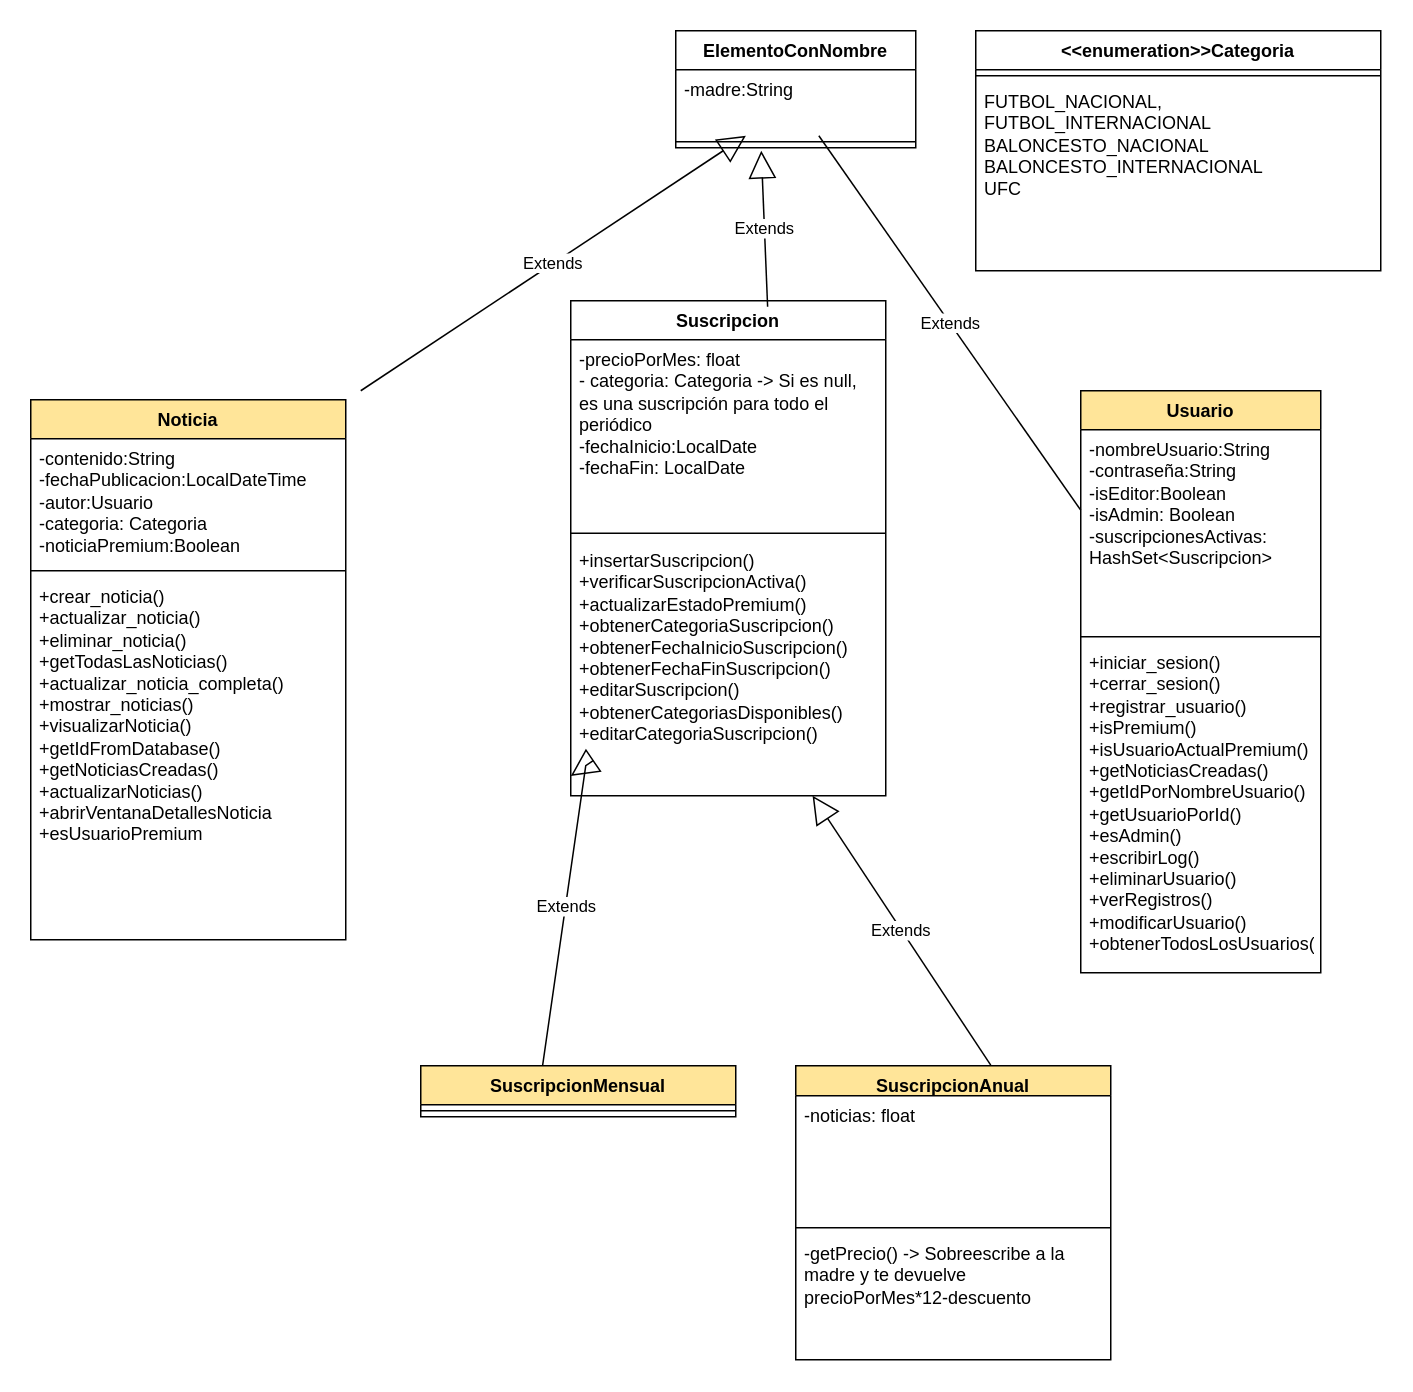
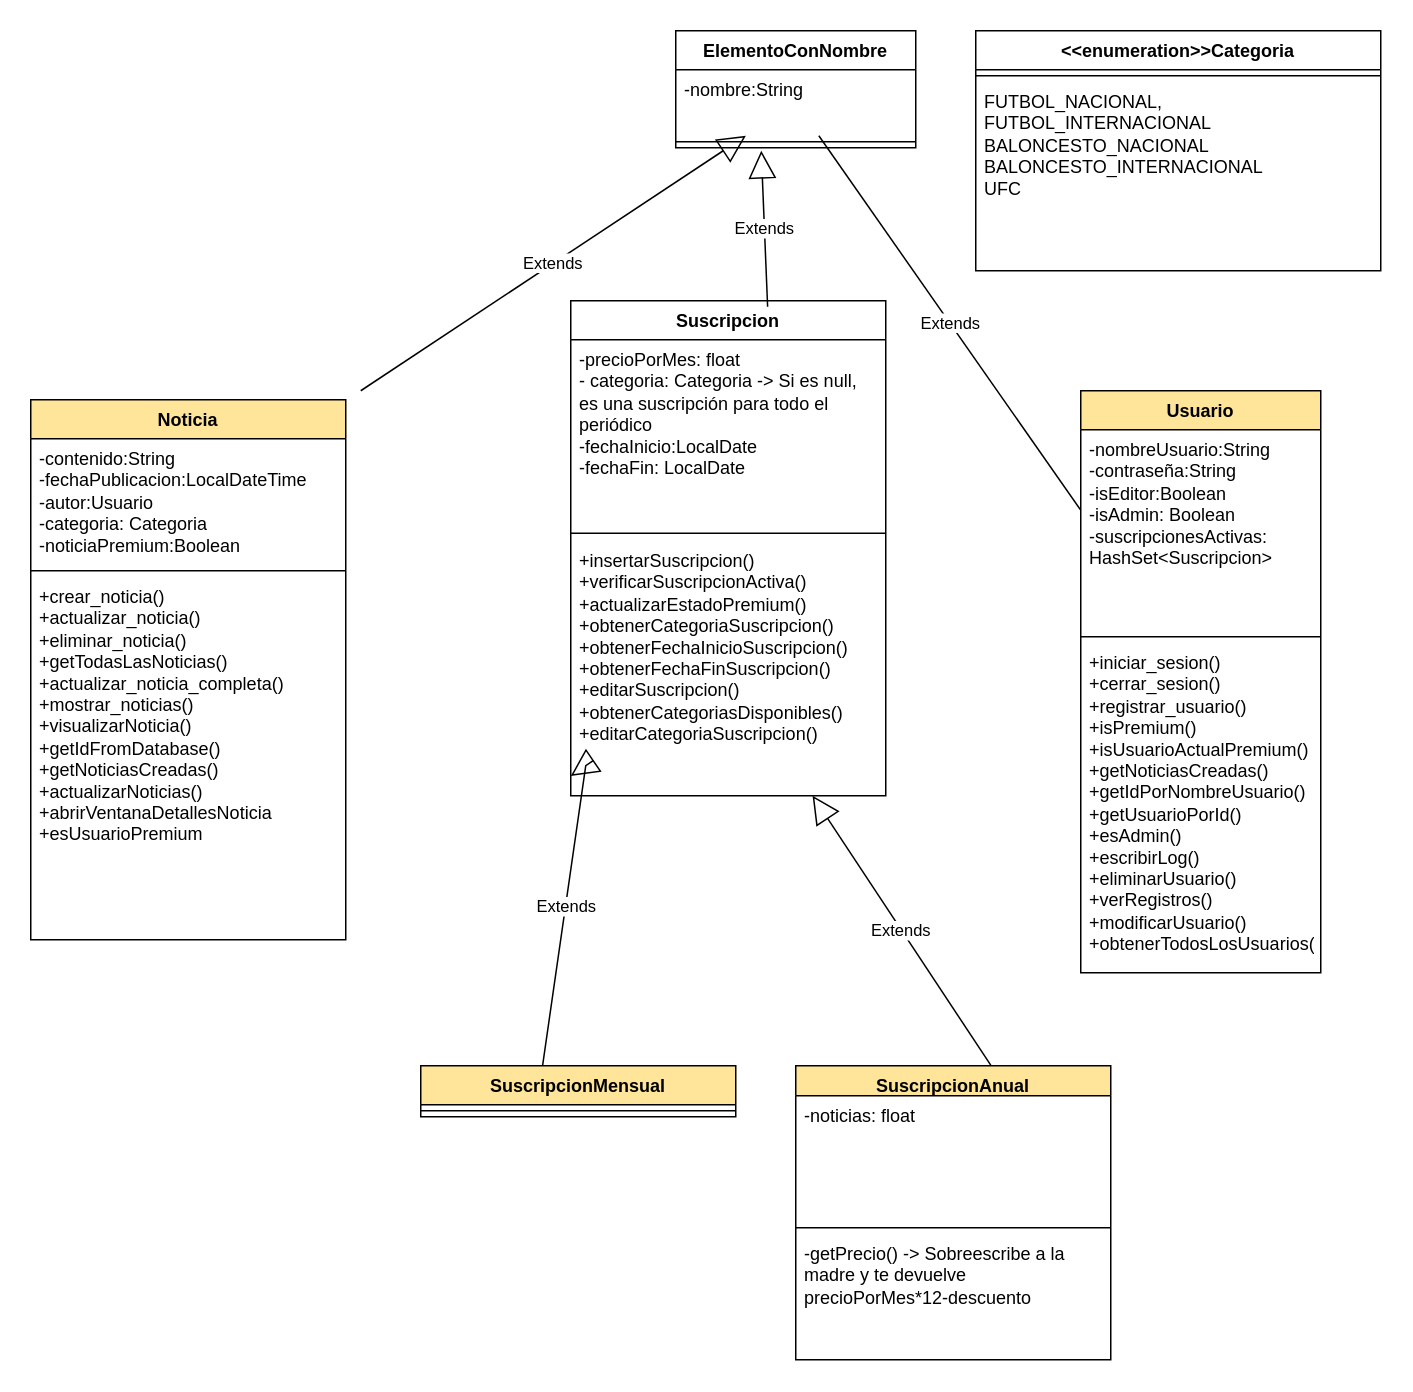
(746, 91) -> (751, 91)
